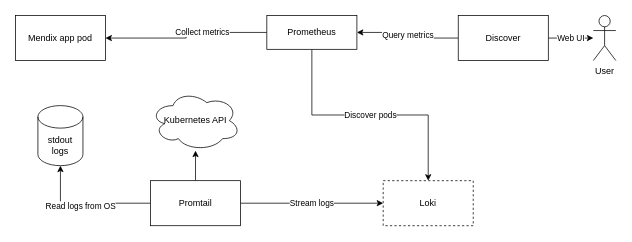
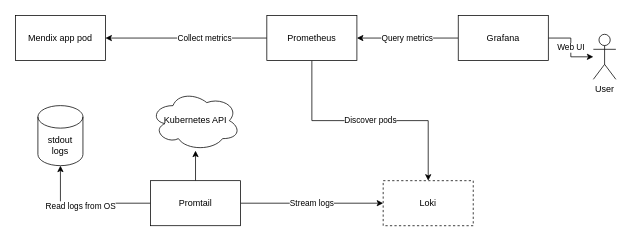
(312, 32) -> (312, 38)
(503, 38) -> (503, 38)
(604, 38) -> (604, 57)
